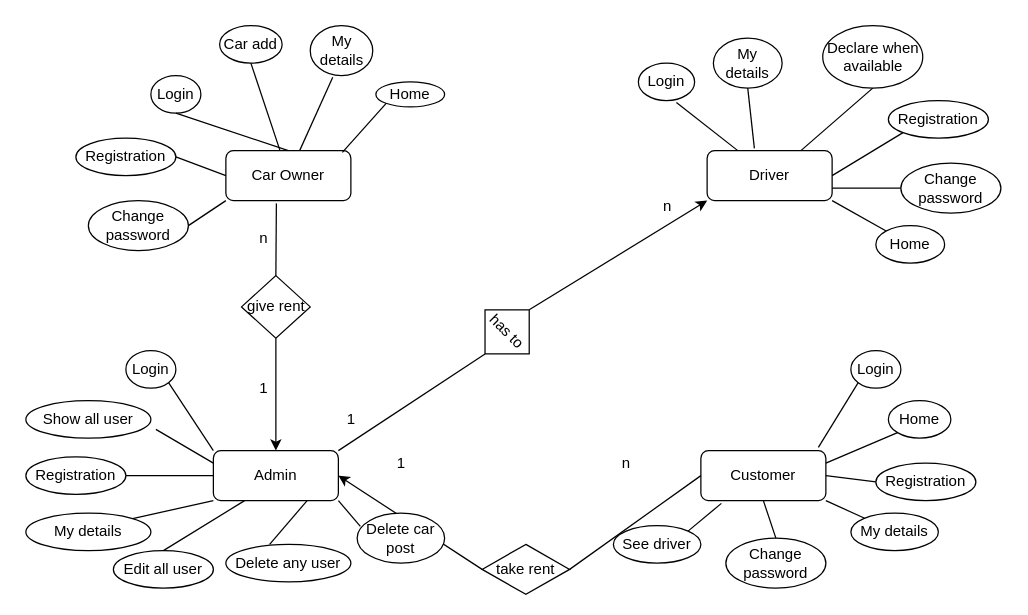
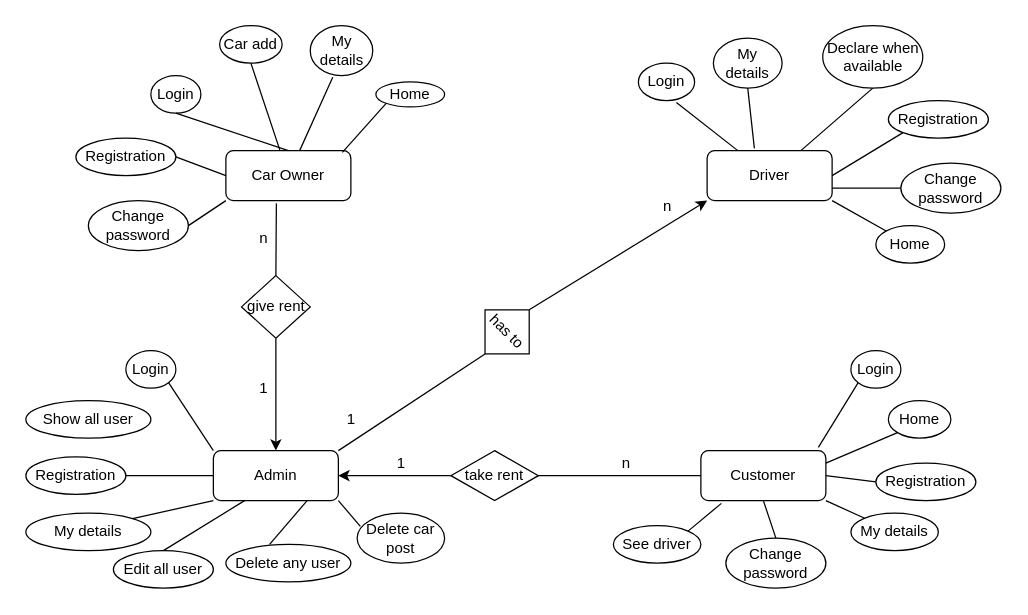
(184, 446) -> none
(526, 569) -> (494, 476)
